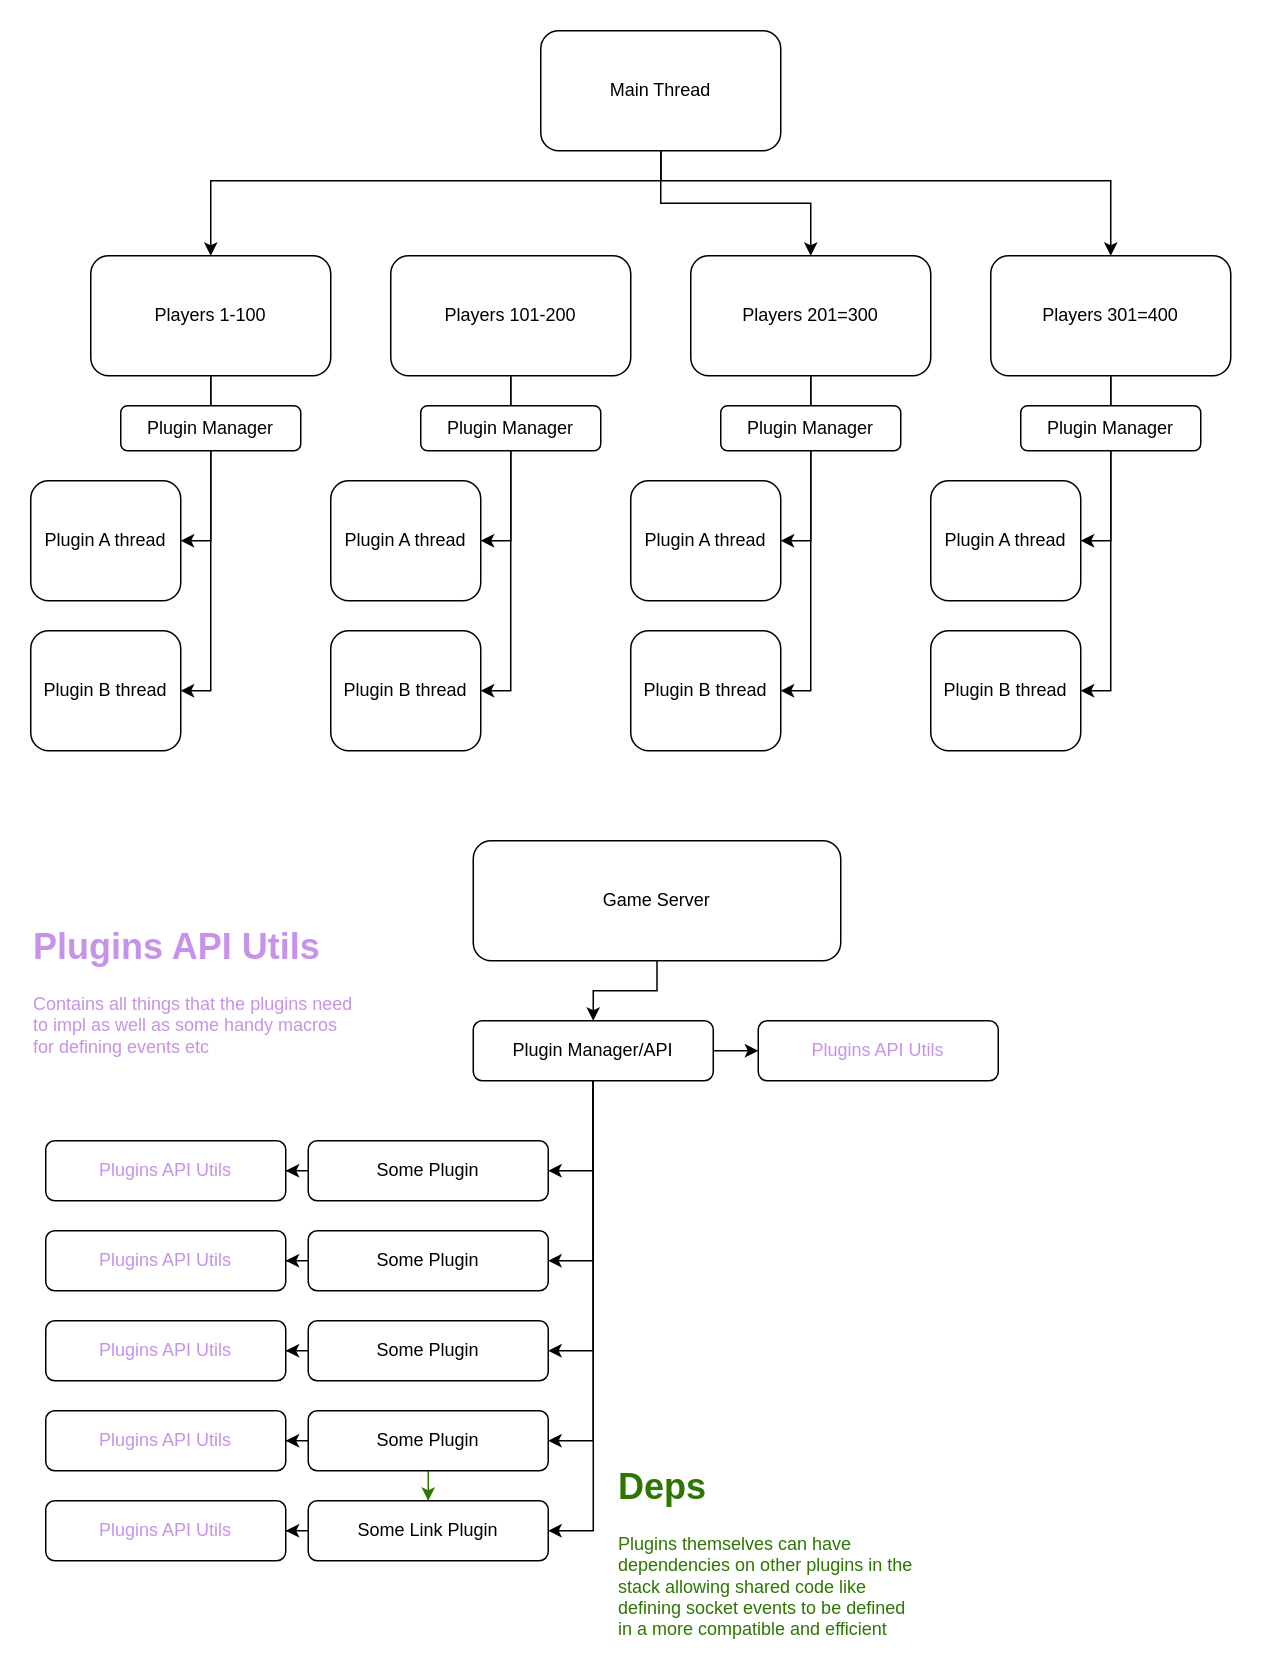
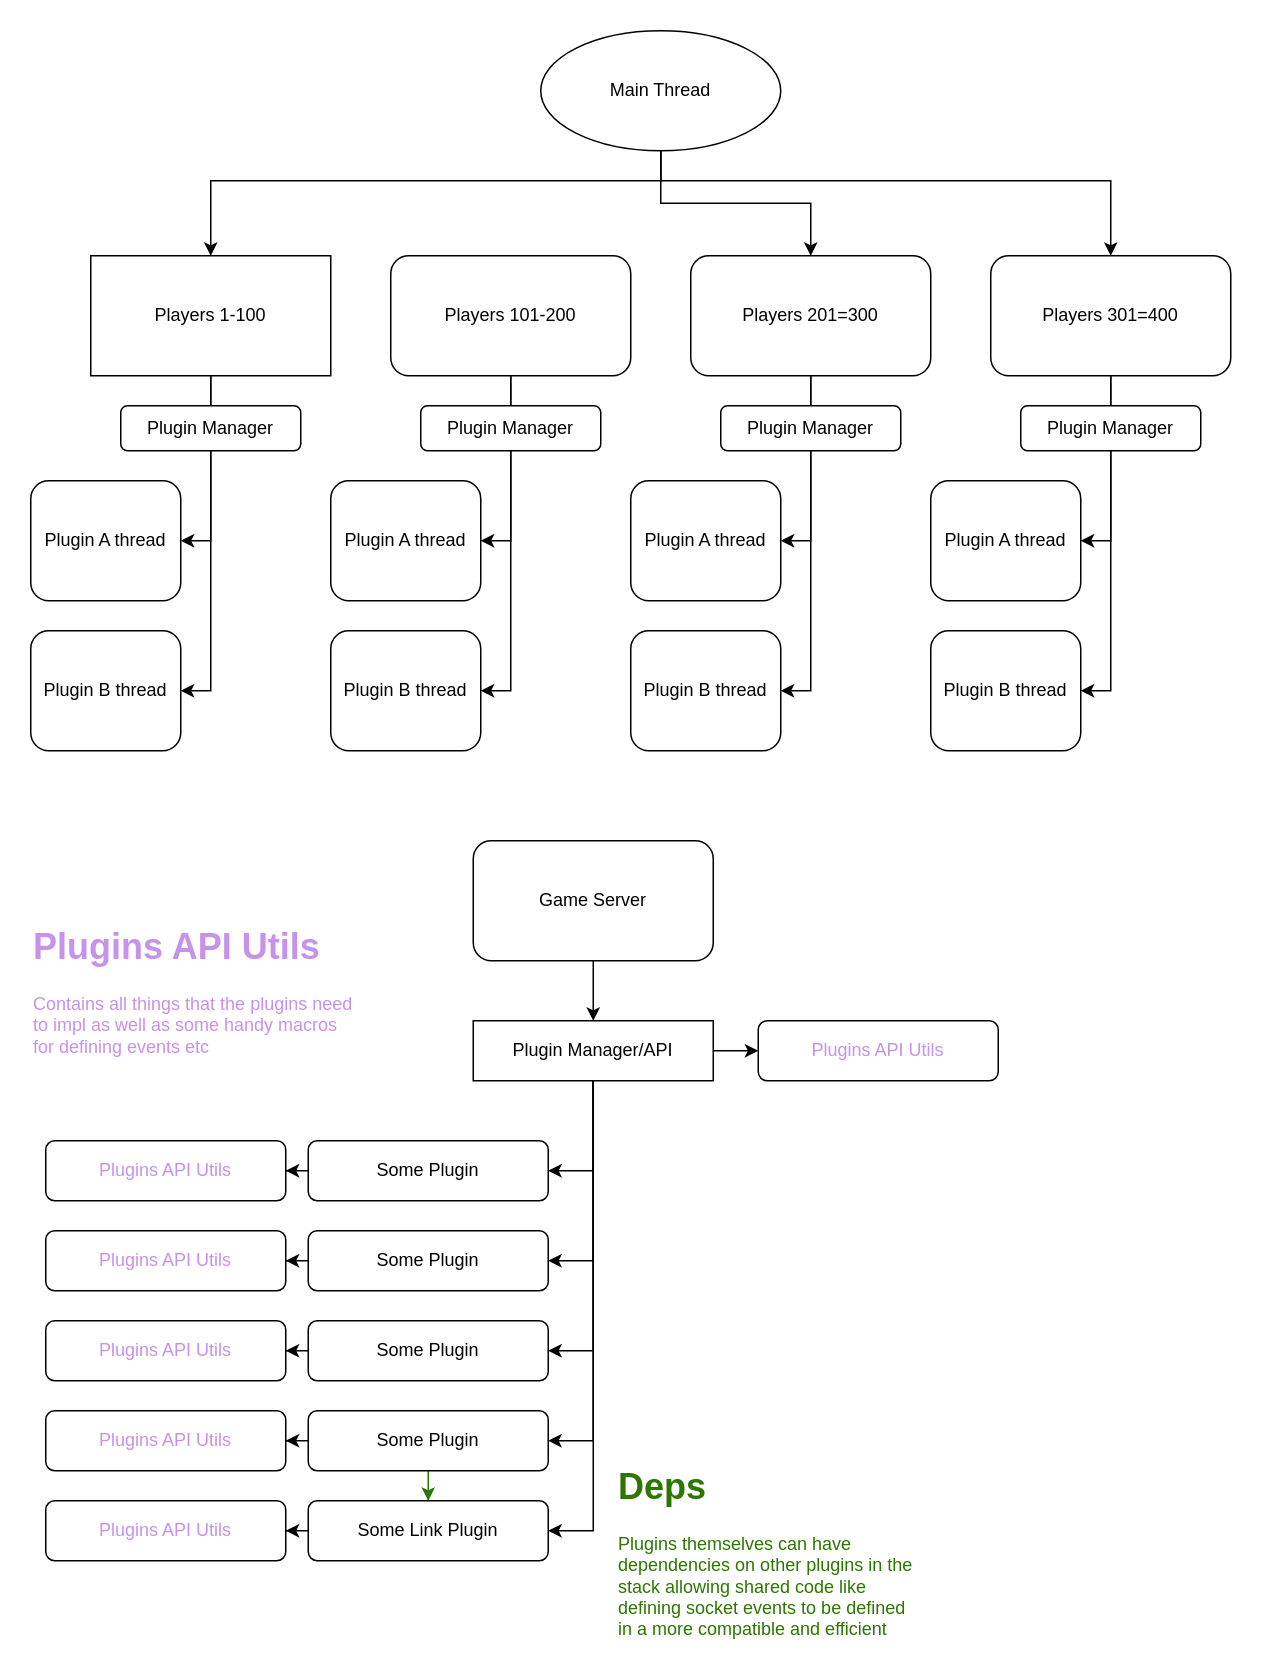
(661, 91) -> (661, 91)
(211, 316) -> (211, 316)
(657, 901) -> (593, 901)
(593, 1051) -> (593, 1051)
